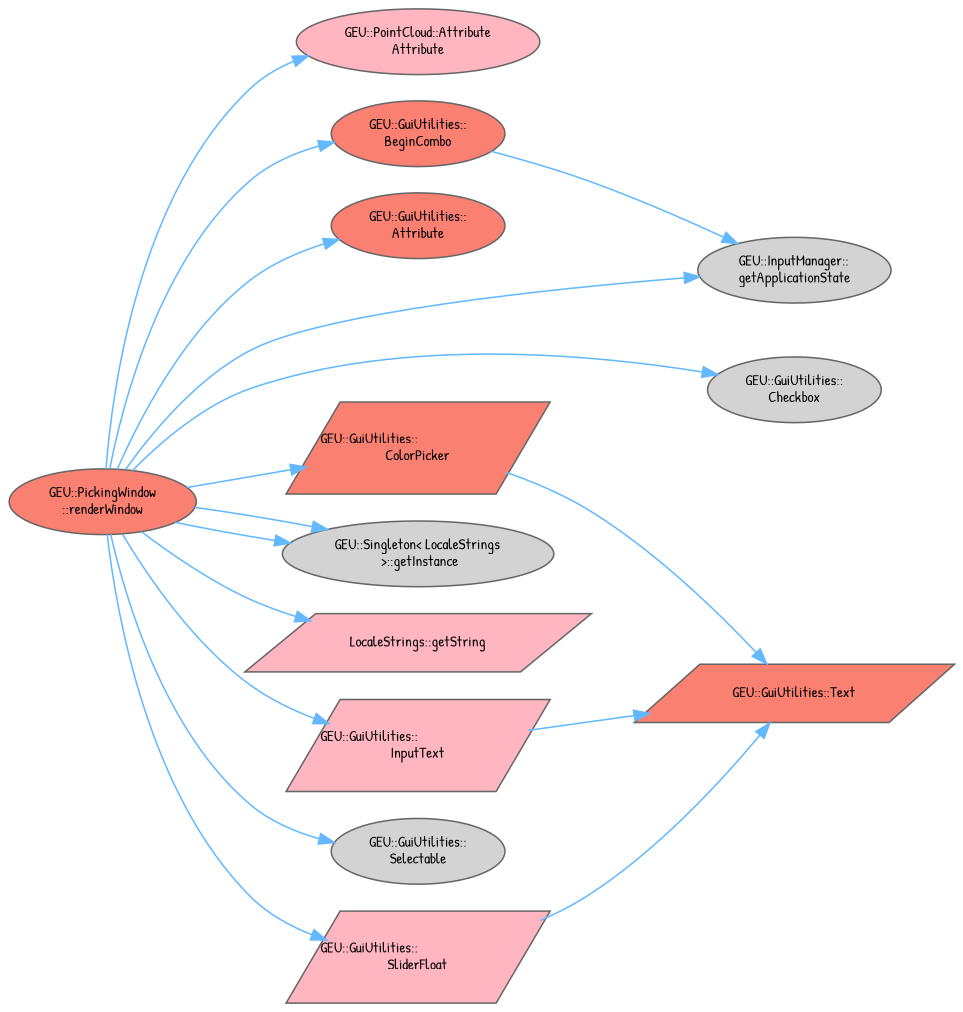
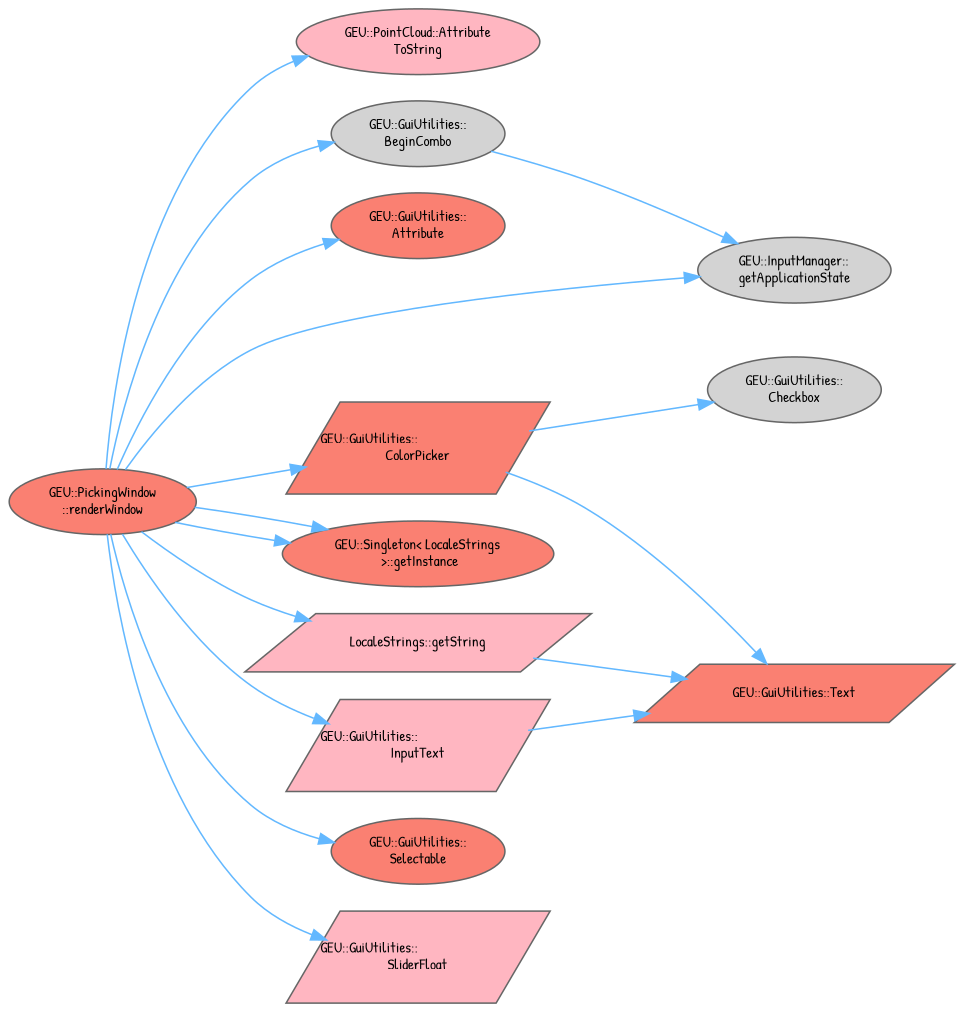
(418, 42) -> (418, 42)
(418, 134) -> (418, 134)
(403, 358) -> (614, 418)
(418, 554) -> (418, 554)
(660, 840) -> (602, 668)
(418, 851) -> (418, 851)
